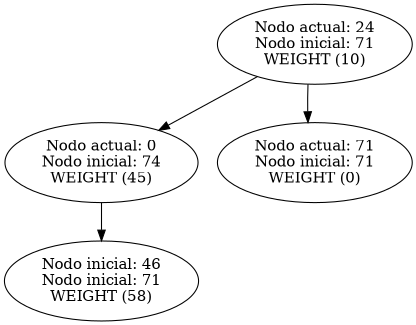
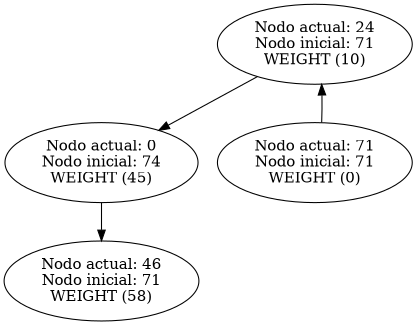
(308, 98) -> (322, 109)
(102, 281) -> (102, 281)
